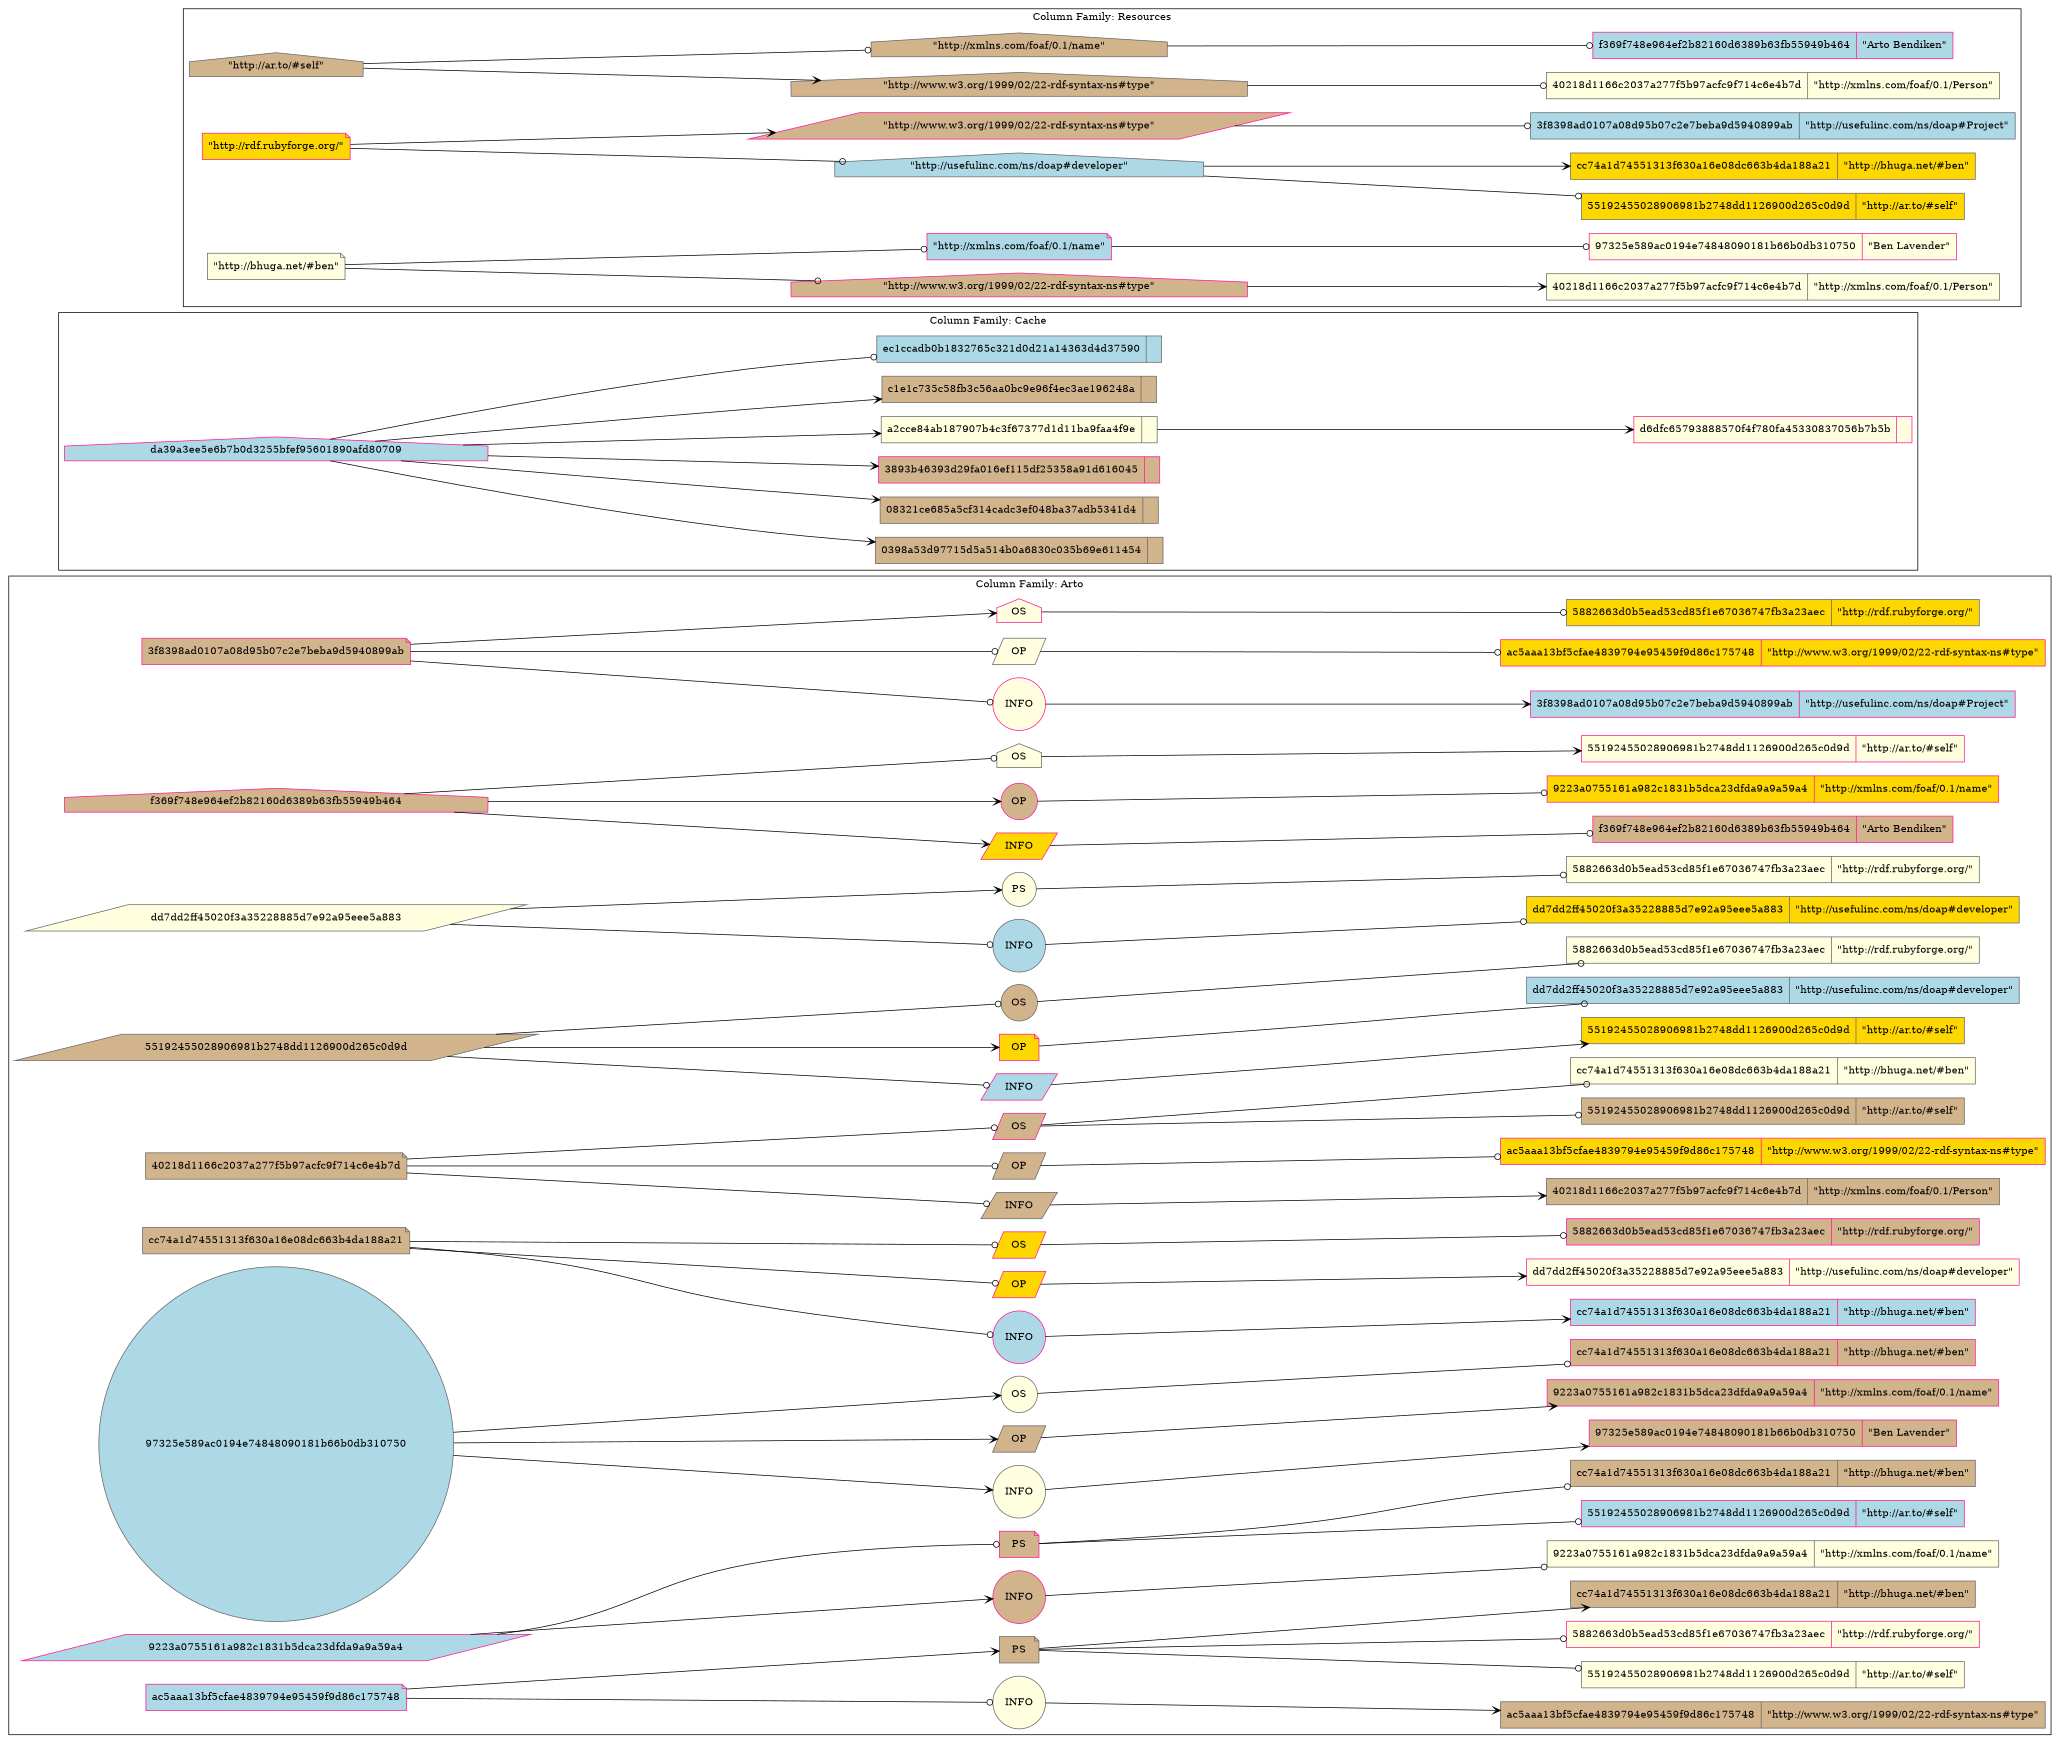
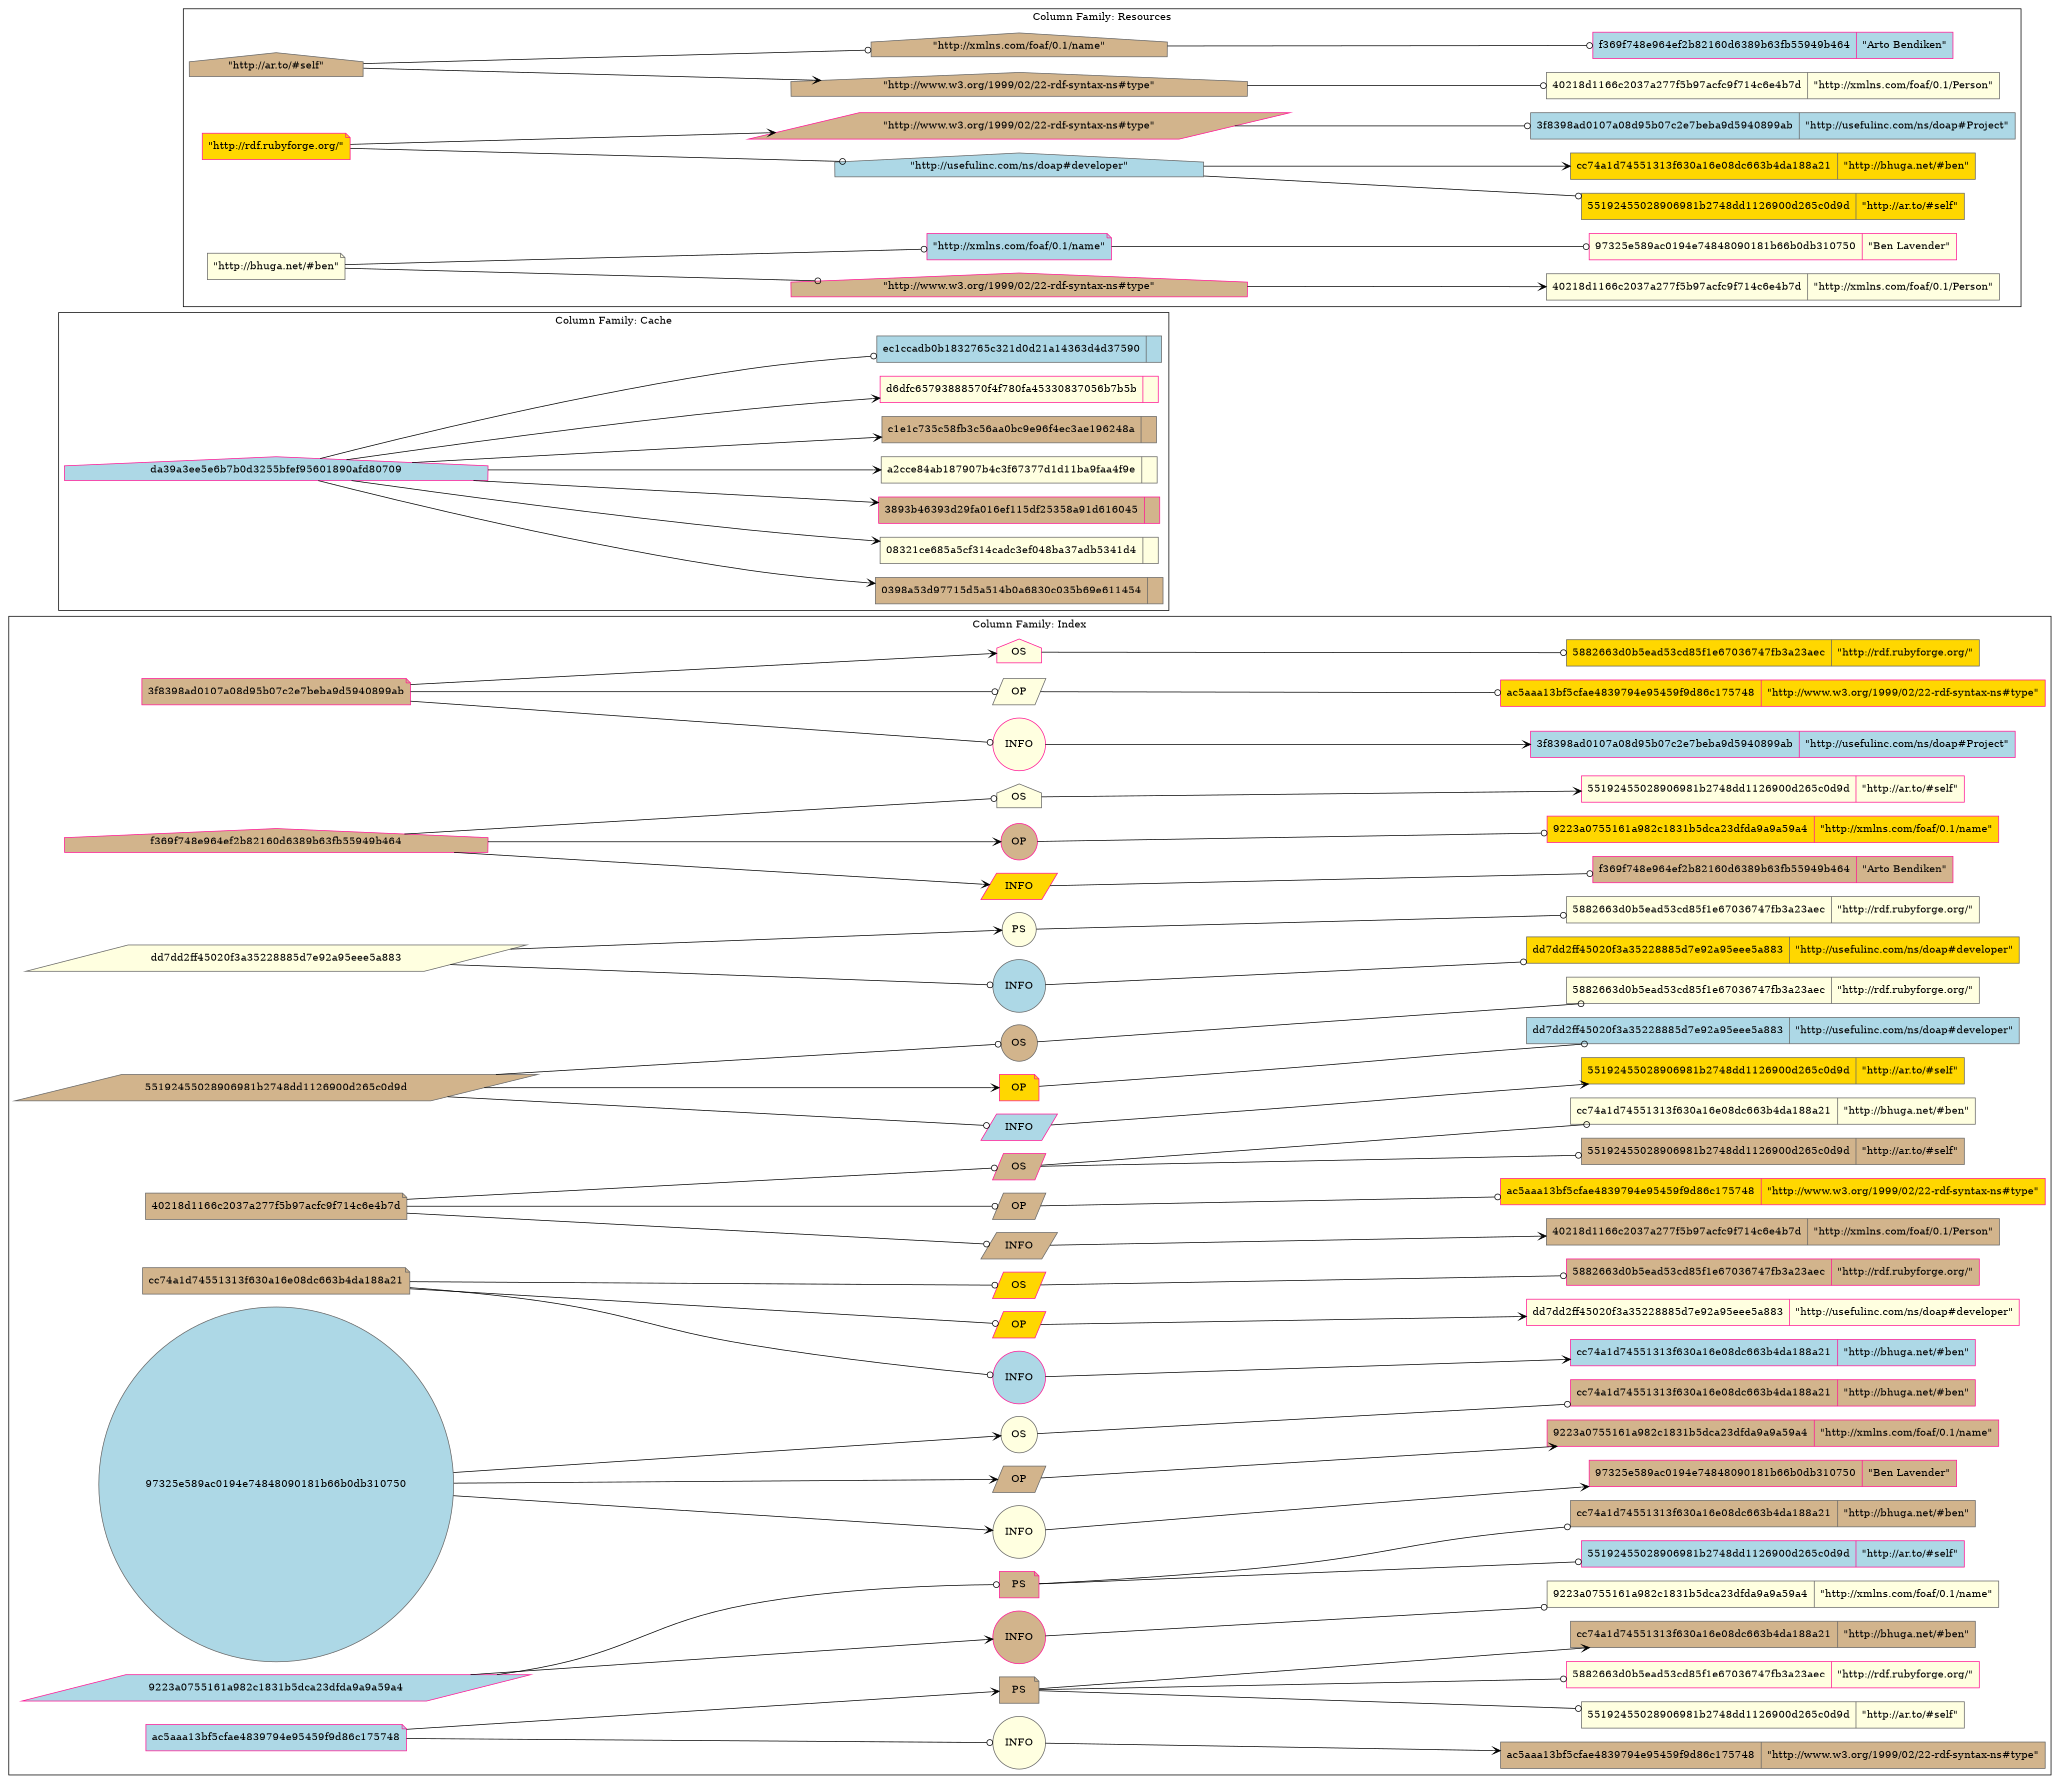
(1392, 430) -> (609, 425)
(1019, 510) -> (1019, 550)
(1030, 584) -> (1030, 625)
